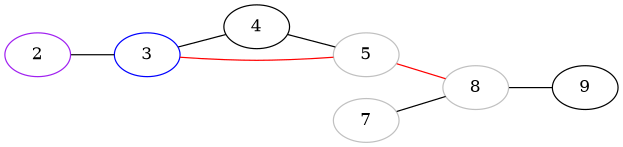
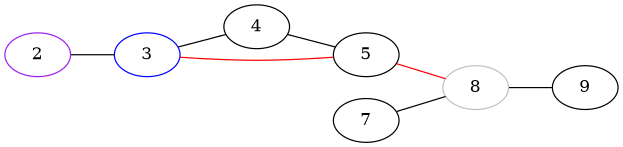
(366, 55) -> (366, 55)
(366, 120) -> (366, 120)
